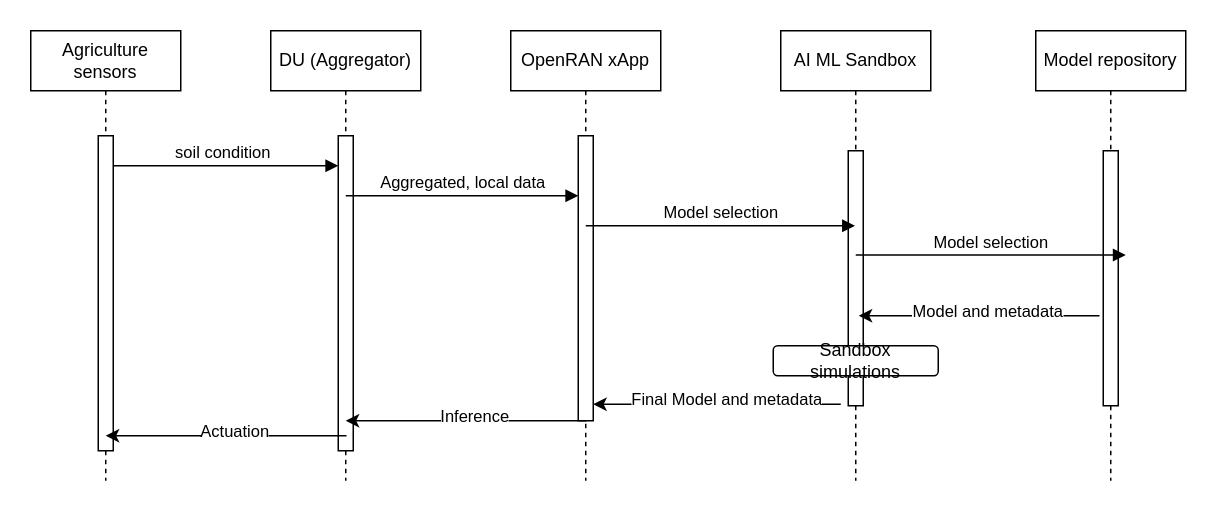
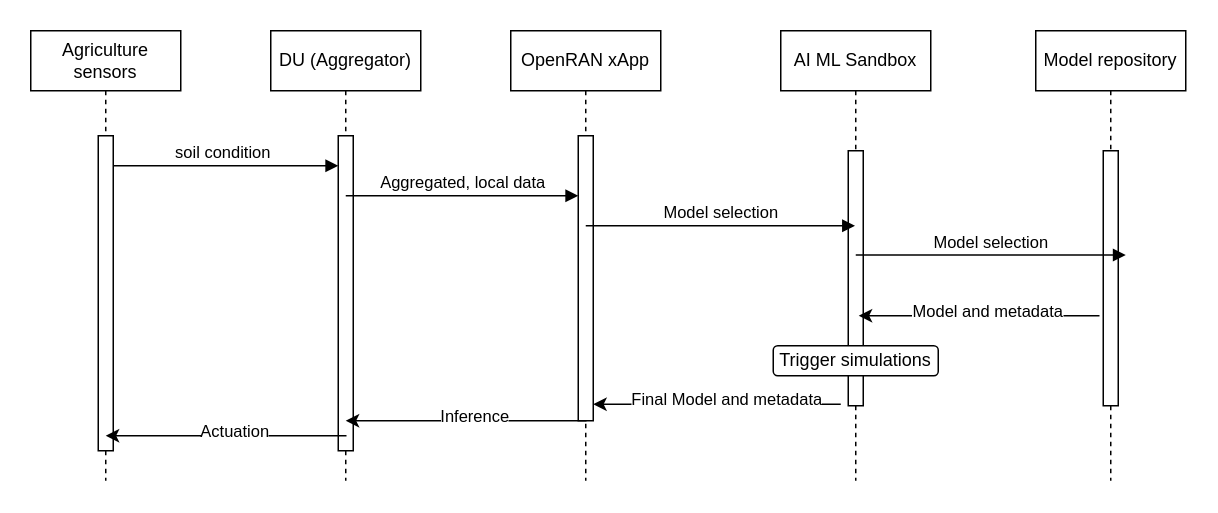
(856, 361) -> (856, 361)
